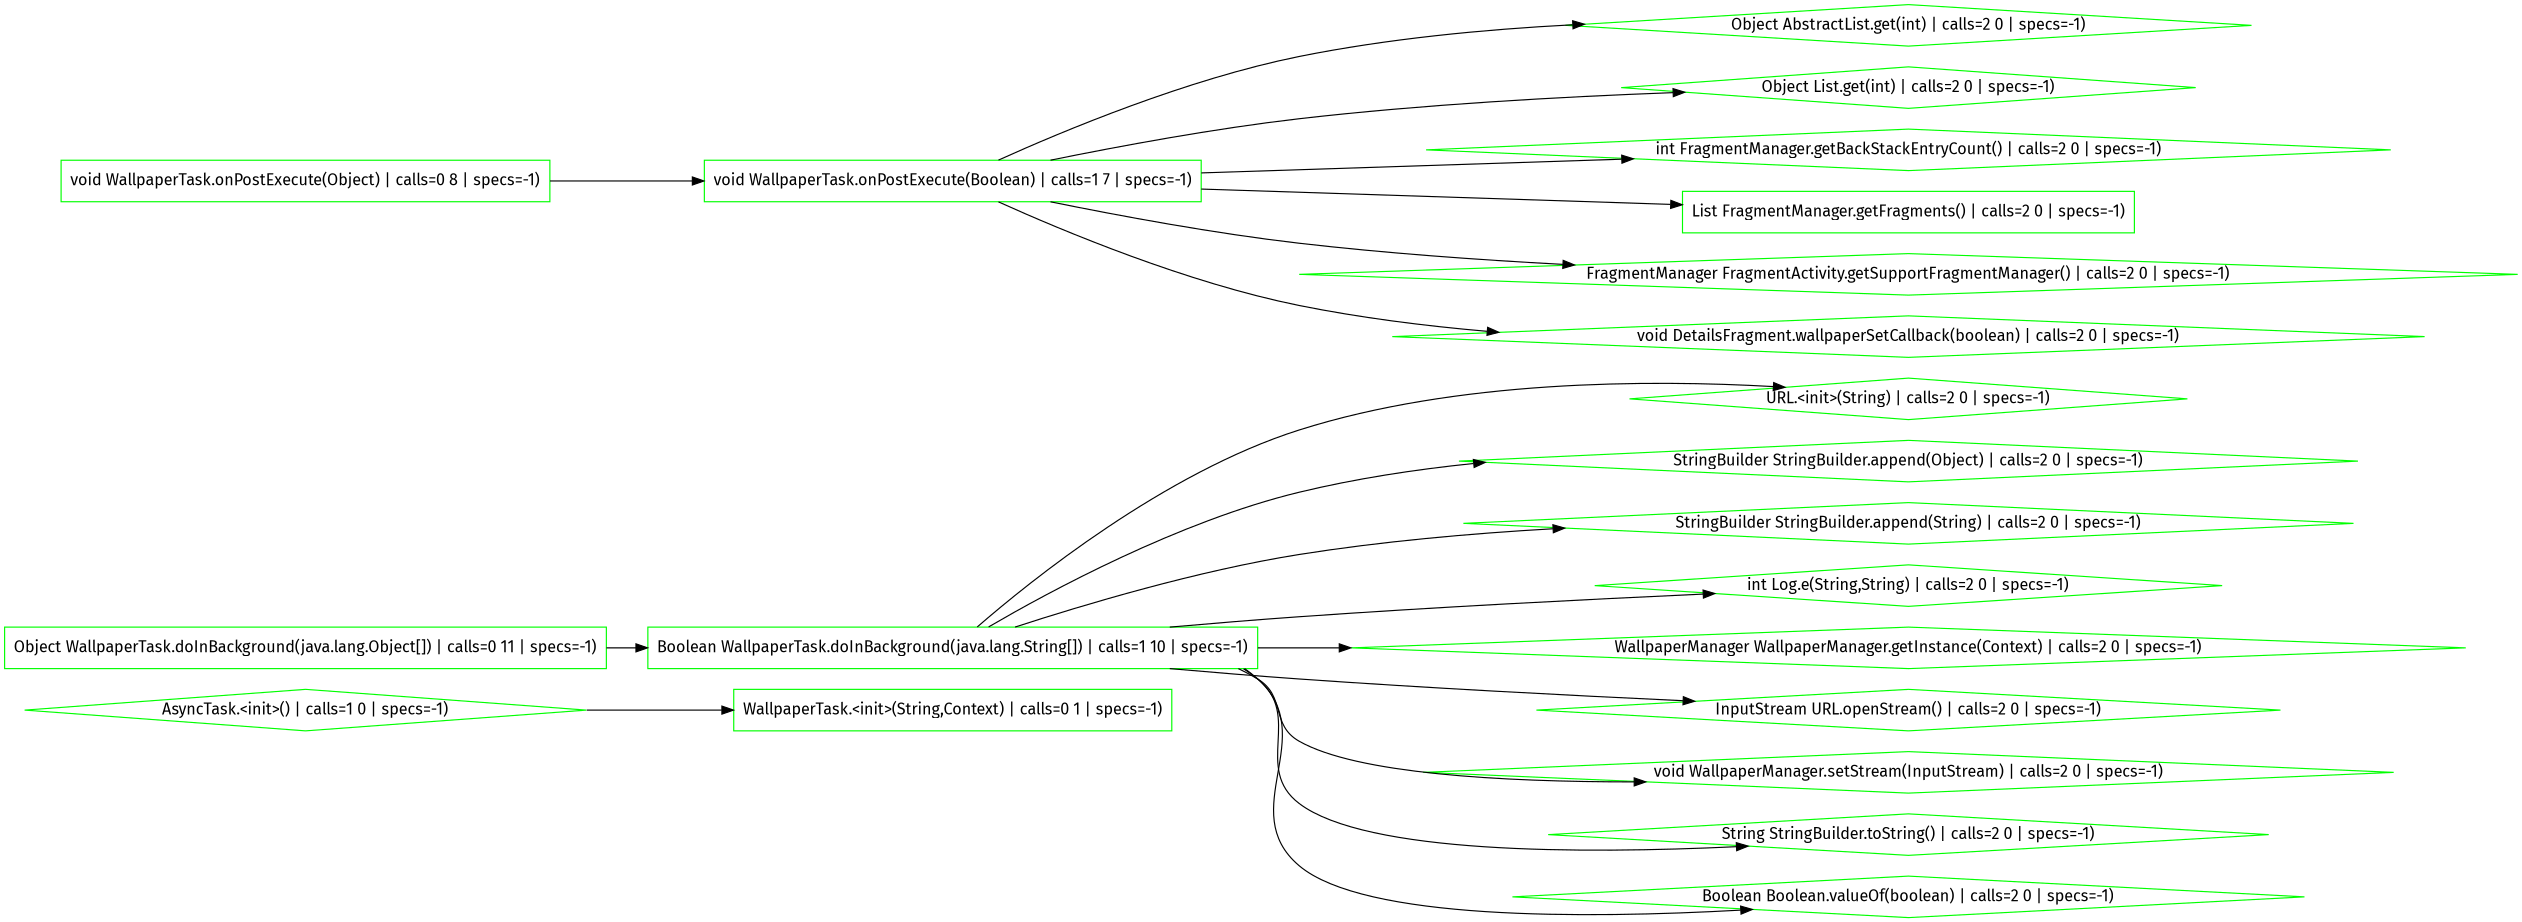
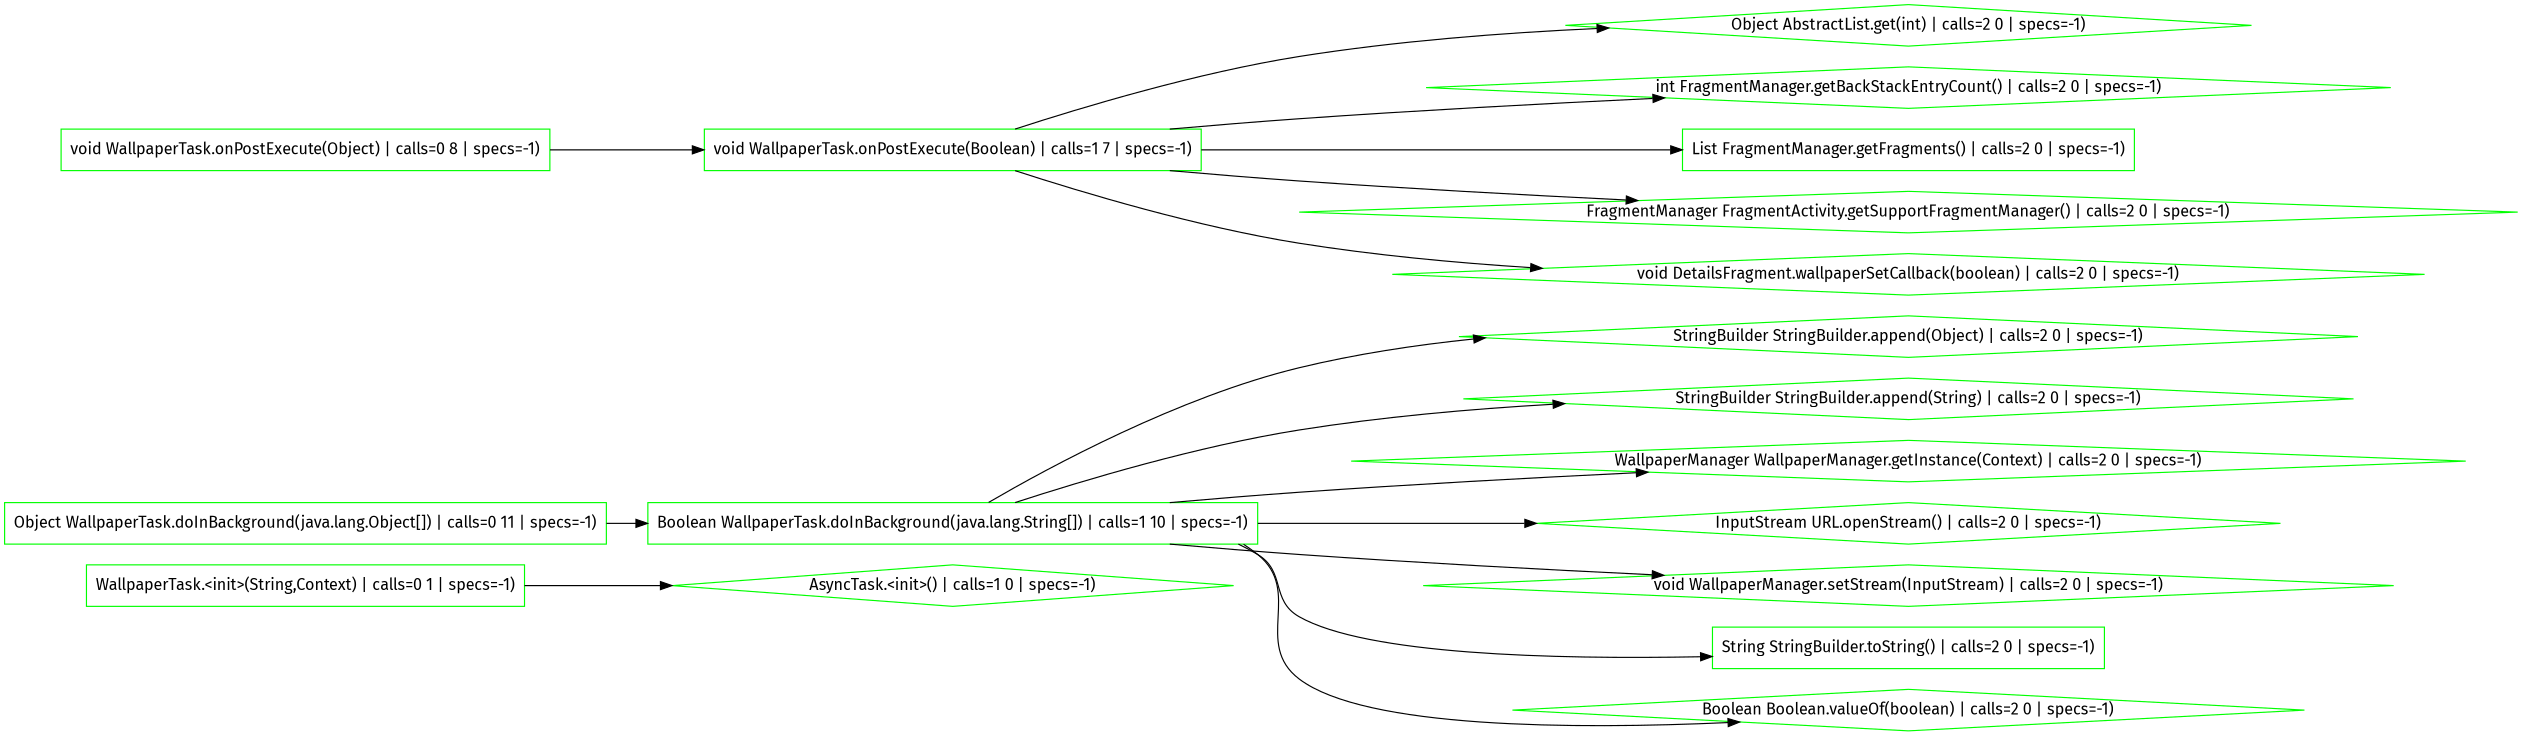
(1908, 88) -> none
(1908, 399) -> none
(1908, 586) -> none
(654, 710) -> (592, 586)
(1908, 835) -> (1908, 648)
